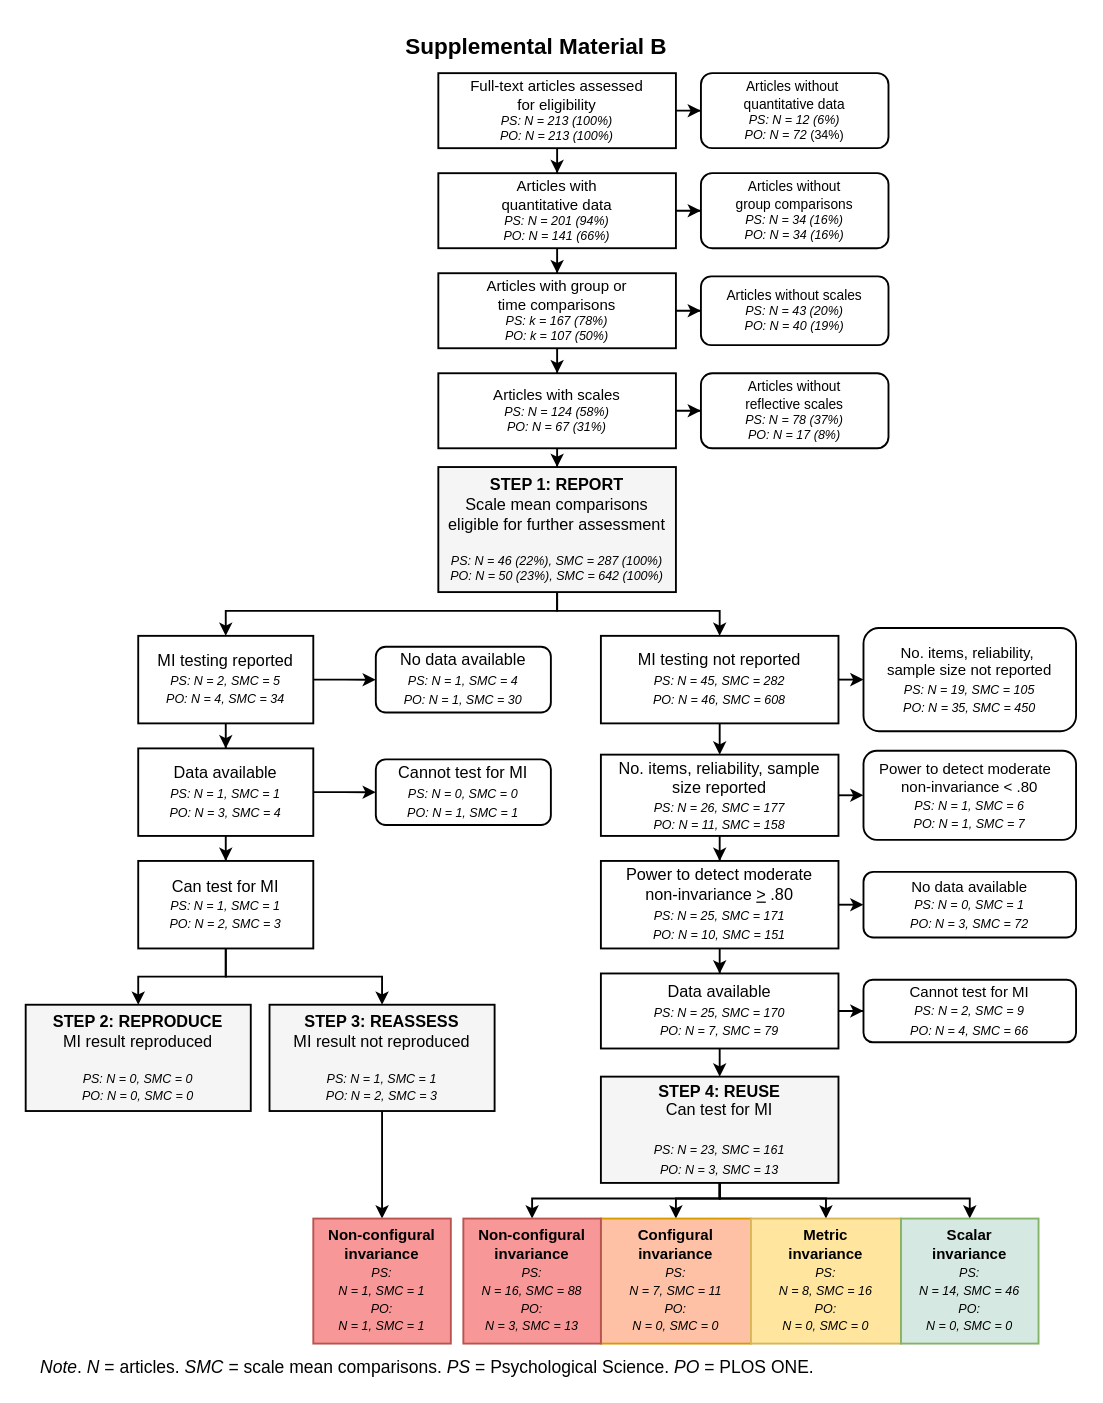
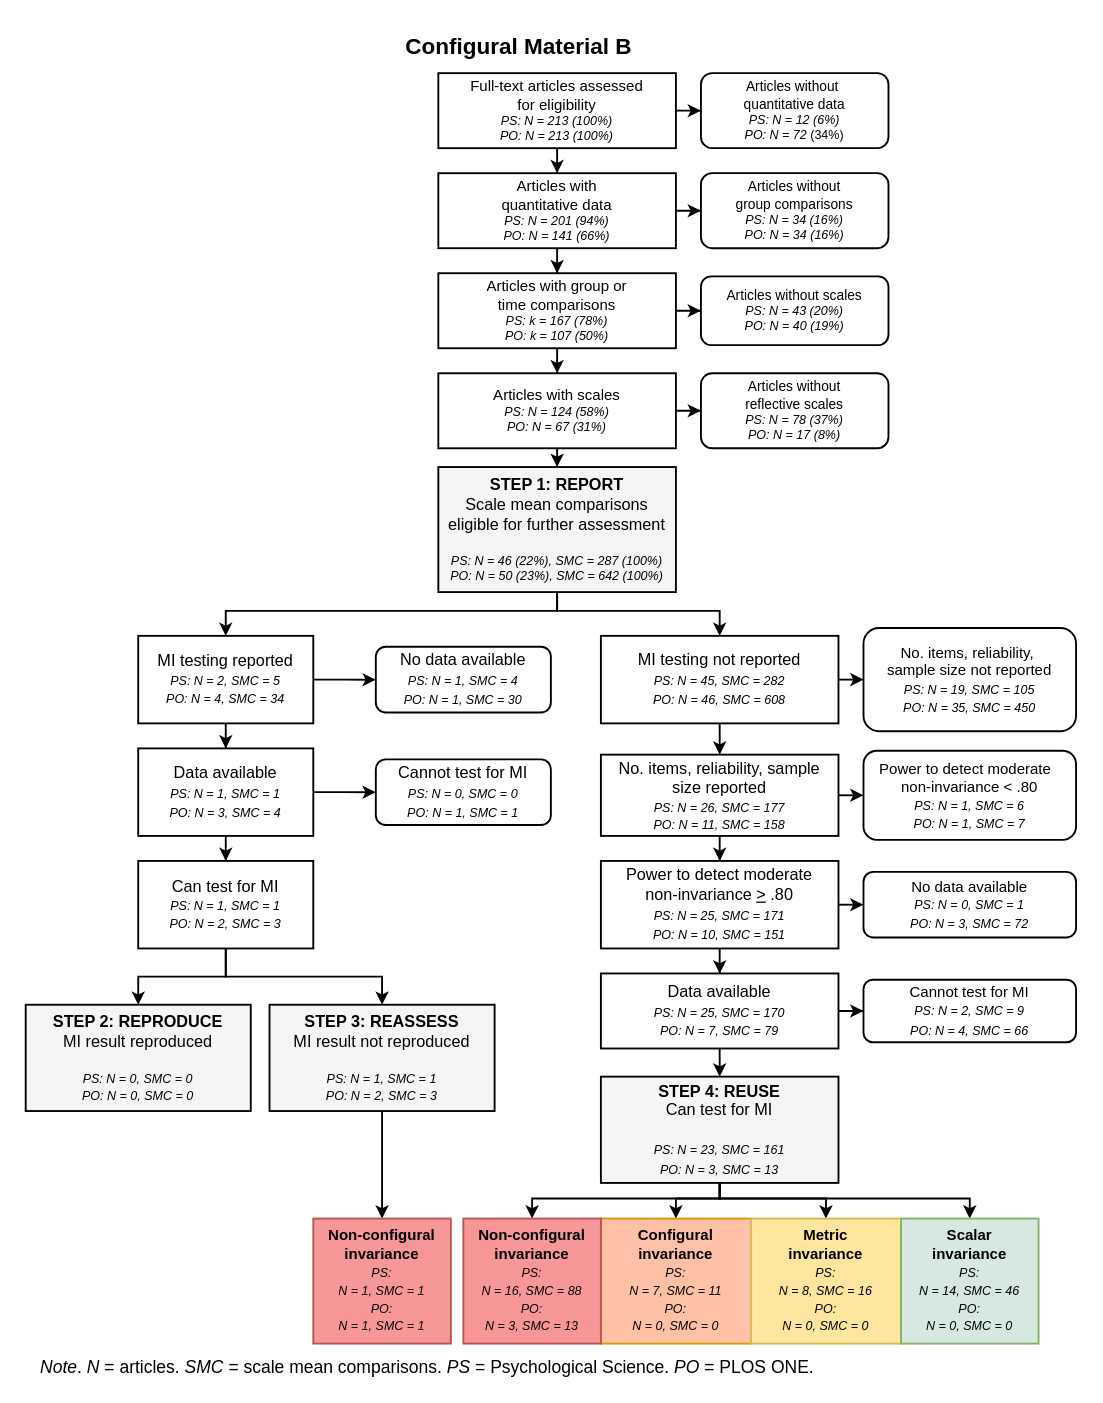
(491, 43) -> (482, 43)
